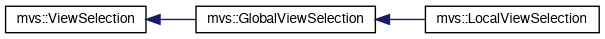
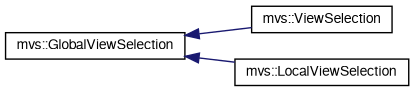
(178, 19) -> (225, 31)
